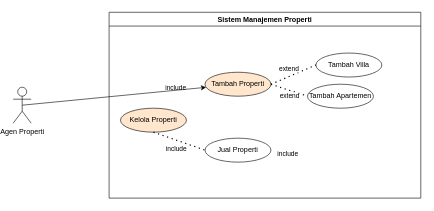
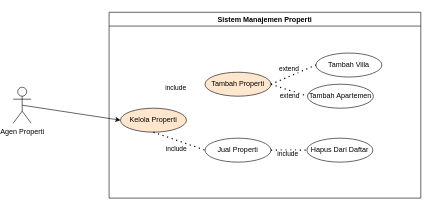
(114, 96) -> (72, 113)
none -> (289, 150)
none -> (340, 150)
